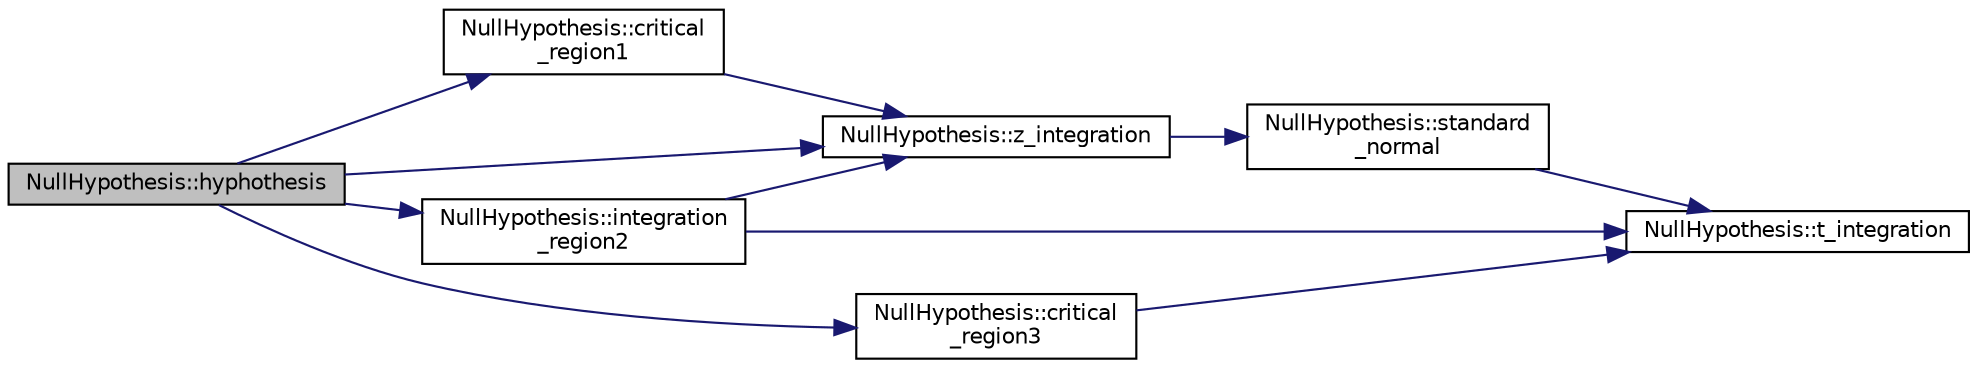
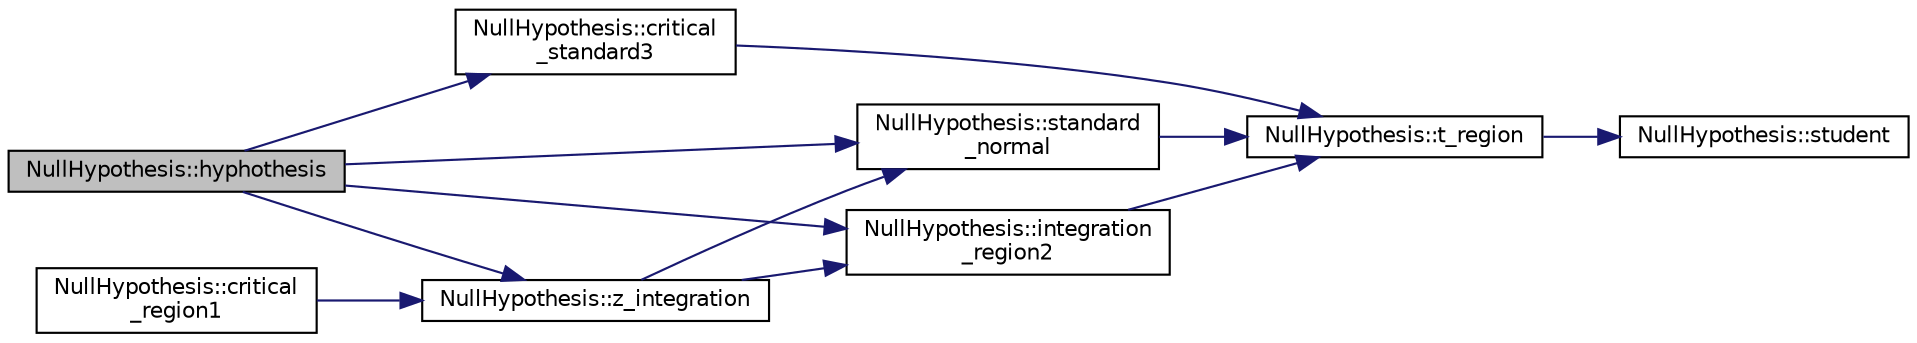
(353, 123) -> (590, 154)
none -> (1764, 137)
(805, 181) -> (783, 274)
(1798, 232) -> (1395, 137)
(996, 326) -> (596, 42)
